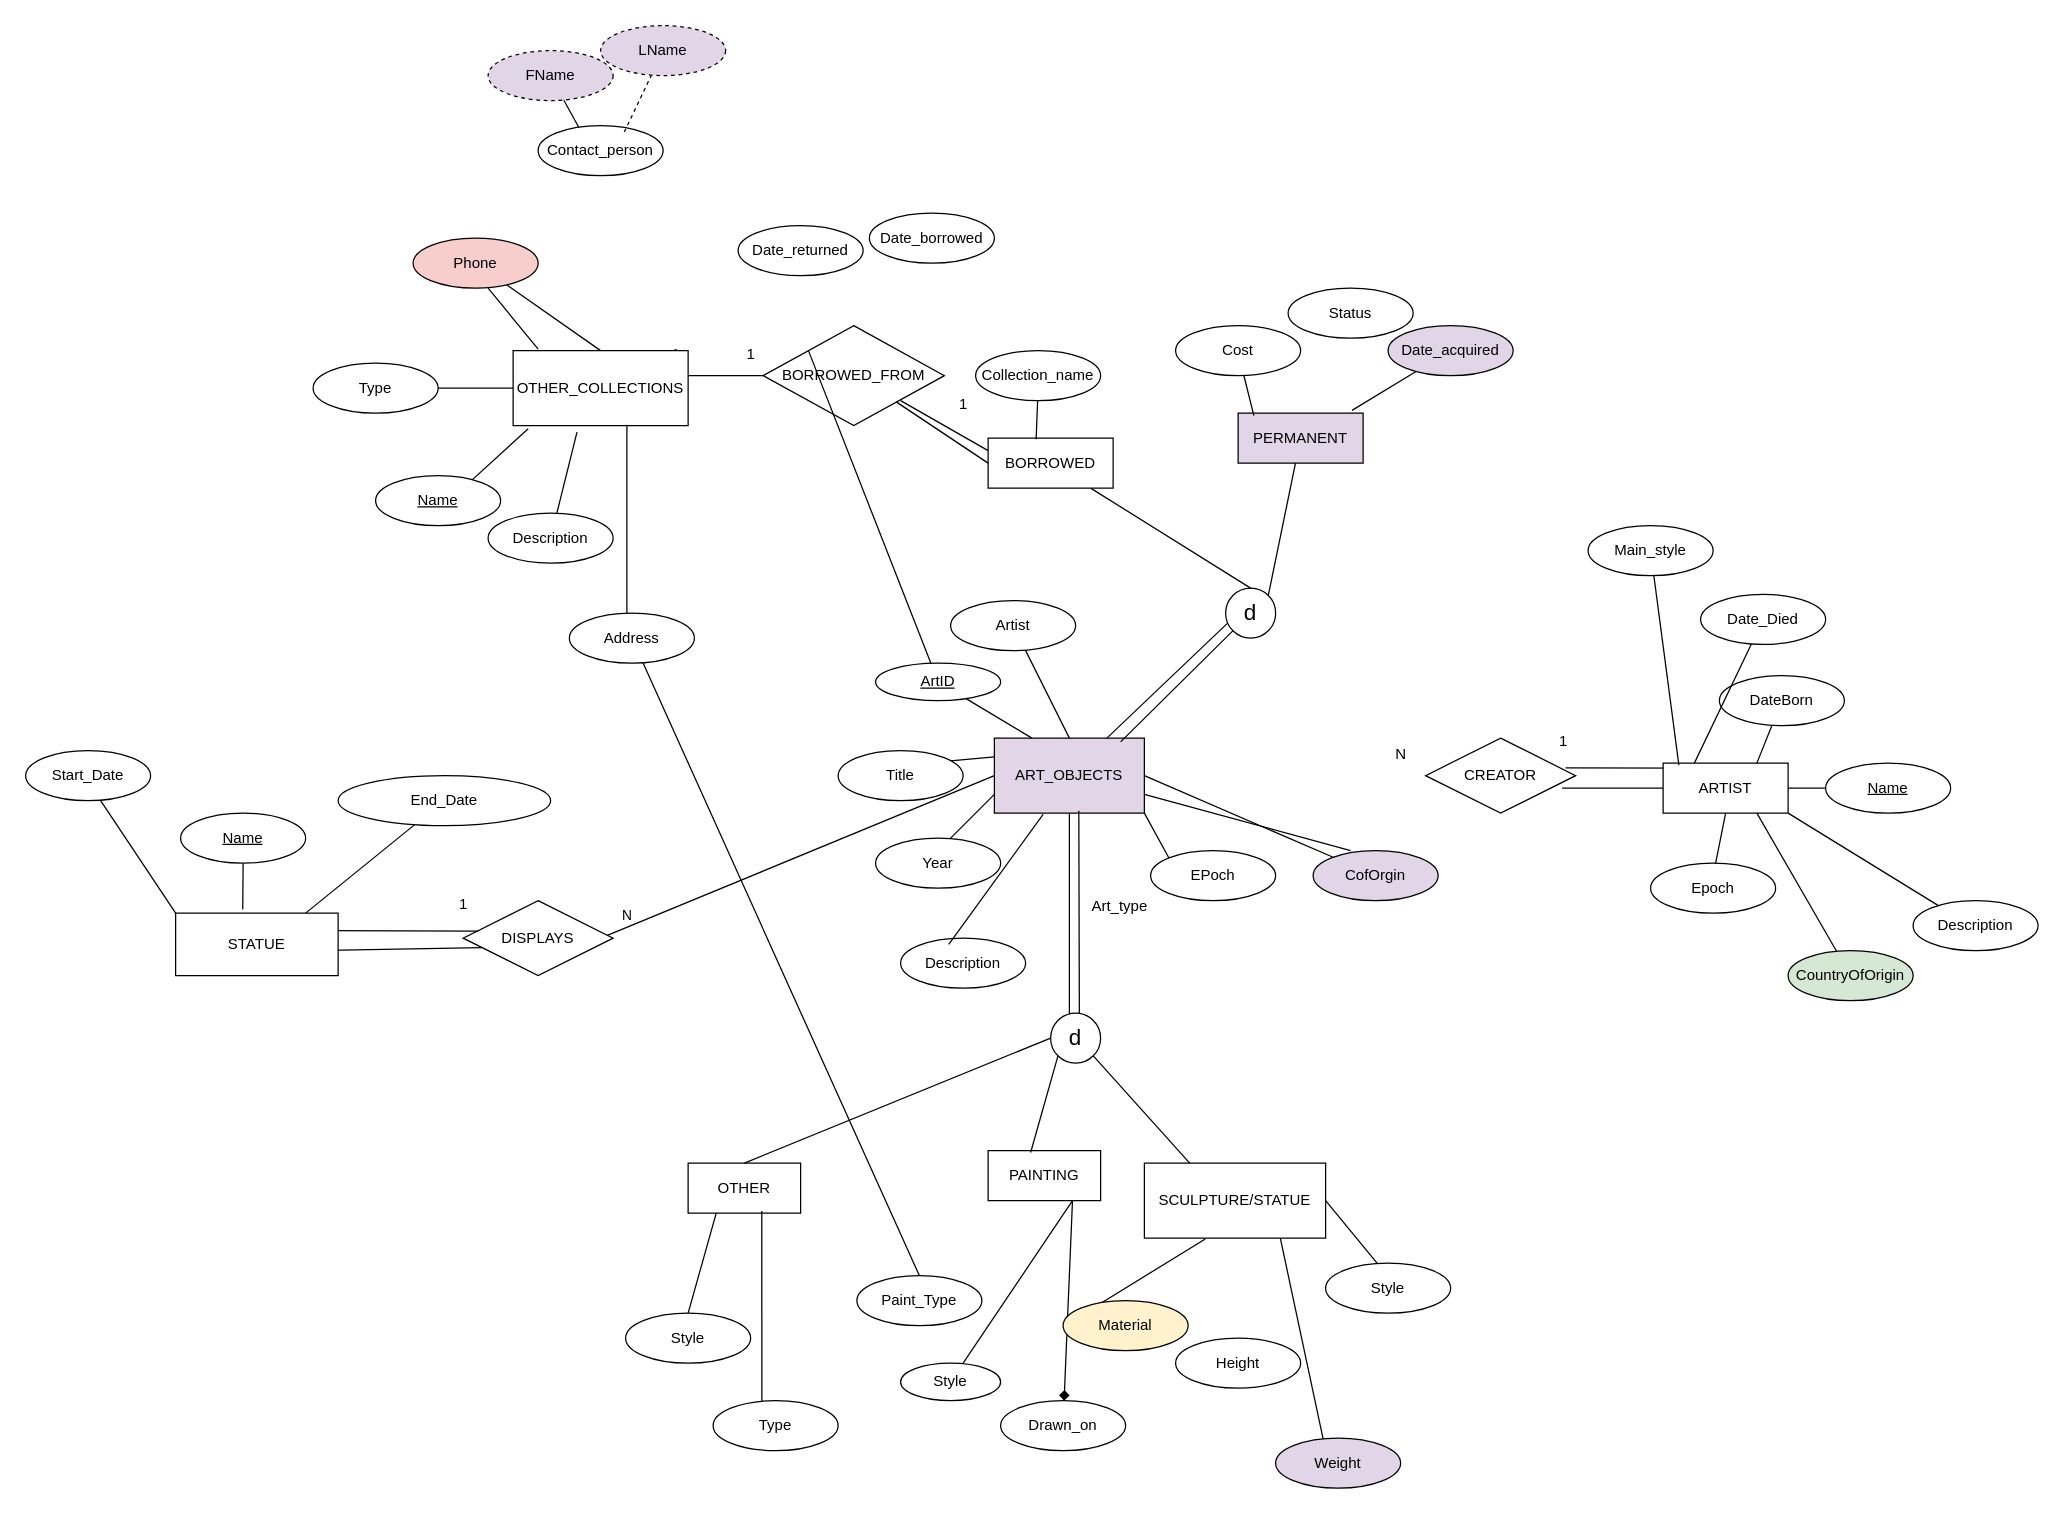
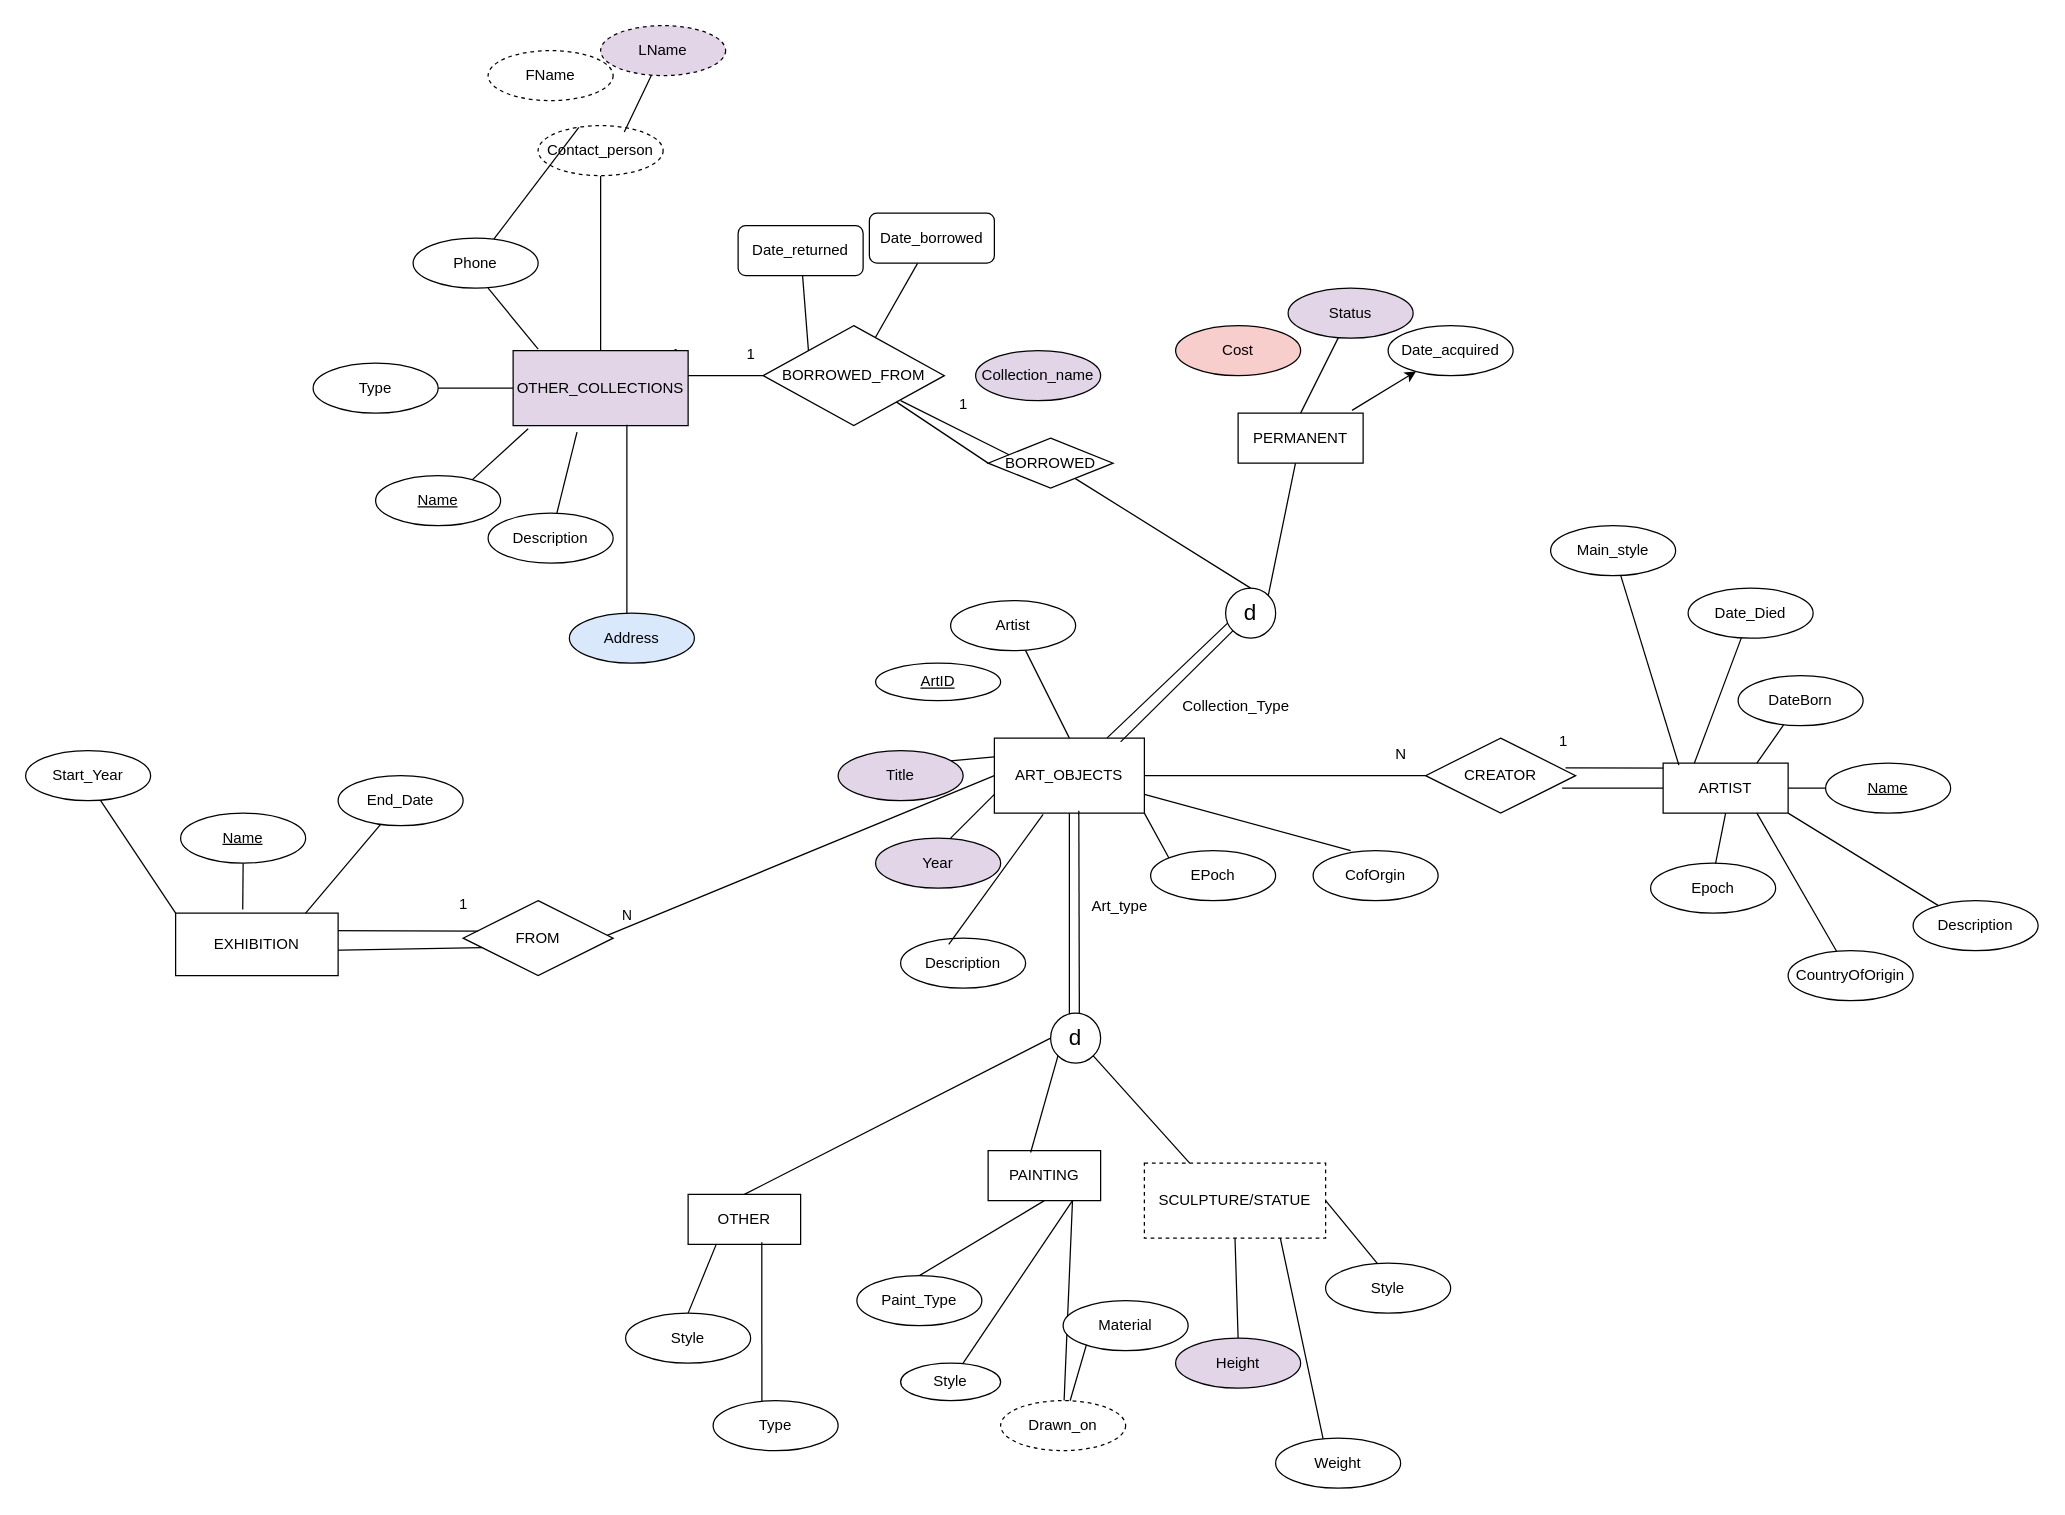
(551, 76) -> (551, 76)
(638, 103) -> (638, 103)
(572, 114) -> (536, 183)
(601, 151) -> (601, 151)
(932, 238) -> (932, 238)
(801, 251) -> (801, 251)
(476, 263) -> (476, 263)
none -> (896, 301)
(1351, 313) -> (1351, 313)
(554, 318) -> (601, 264)
(1238, 351) -> (1238, 351)
(1451, 351) -> (1451, 351)
none -> (1319, 375)
(1411, 375) -> (1408, 377)
(1038, 376) -> (1038, 376)
(601, 388) -> (601, 388)
(1249, 396) -> none
(1037, 420) -> none
(1301, 438) -> (1301, 438)
(1051, 463) -> (1051, 463)
(869, 506) -> (806, 314)
(1651, 551) -> (1613, 551)
(1763, 619) -> (1751, 613)
(632, 638) -> (632, 638)
(1782, 701) -> (1801, 701)
none -> (1235, 707)
(999, 718) -> none
(88, 776) -> (88, 776)
(901, 776) -> (901, 776)
(1069, 776) -> (1069, 776)
(1197, 798) -> (1284, 776)
(444, 801) -> (401, 801)
(938, 863) -> (938, 863)
(1376, 876) -> (1376, 876)
(538, 938) -> (538, 938)
(257, 944) -> (257, 944)
(781, 969) -> (981, 1238)
(1851, 976) -> (1851, 976)
(744, 1188) -> (744, 1219)
(1235, 1201) -> (1235, 1201)
(1153, 1271) -> (1079, 1372)
none -> (1237, 1288)
(1126, 1326) -> (1126, 1326)
(1238, 1363) -> (1238, 1363)
(1065, 1390) -> (1064, 1395)
(1063, 1426) -> (1063, 1426)
(1338, 1463) -> (1338, 1463)
